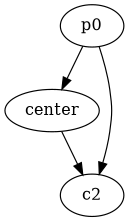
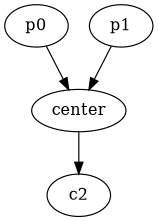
none -> (121, 26)
(111, 105) -> none
